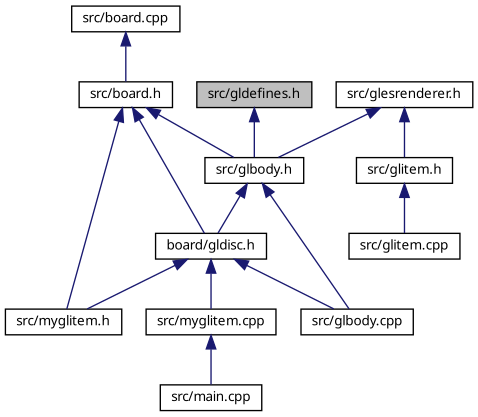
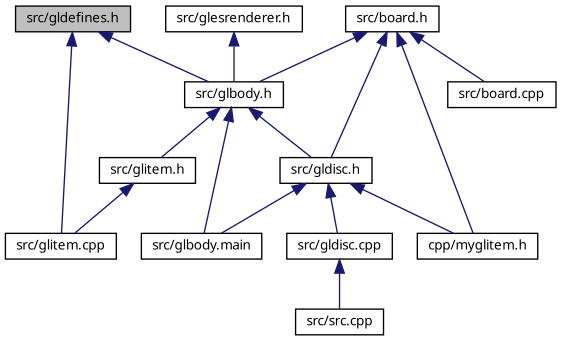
(126, 64) -> (453, 61)
none -> (67, 140)
(404, 140) -> (186, 137)
(211, 246) -> (326, 170)
(64, 322) -> (478, 246)
(211, 322) -> (340, 246)
(357, 322) -> (202, 246)
(211, 398) -> (340, 322)
